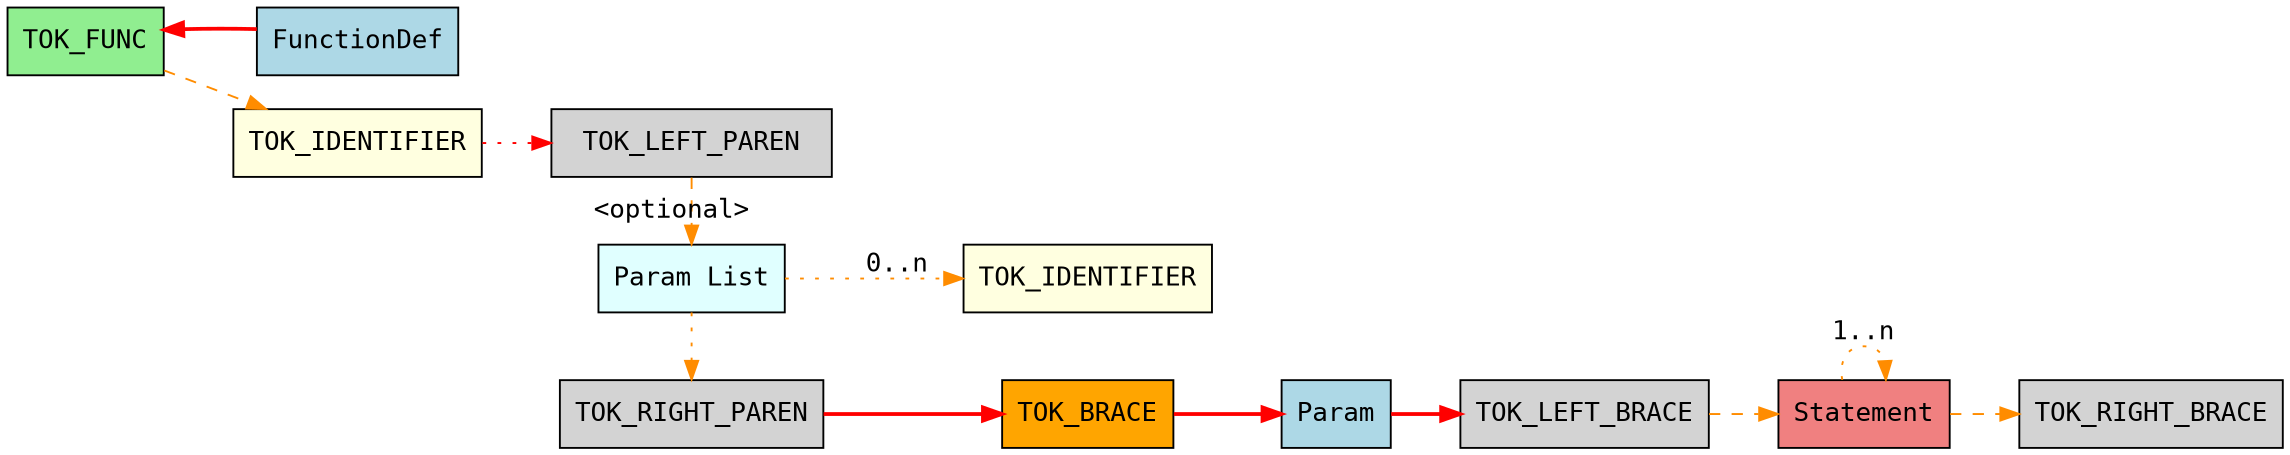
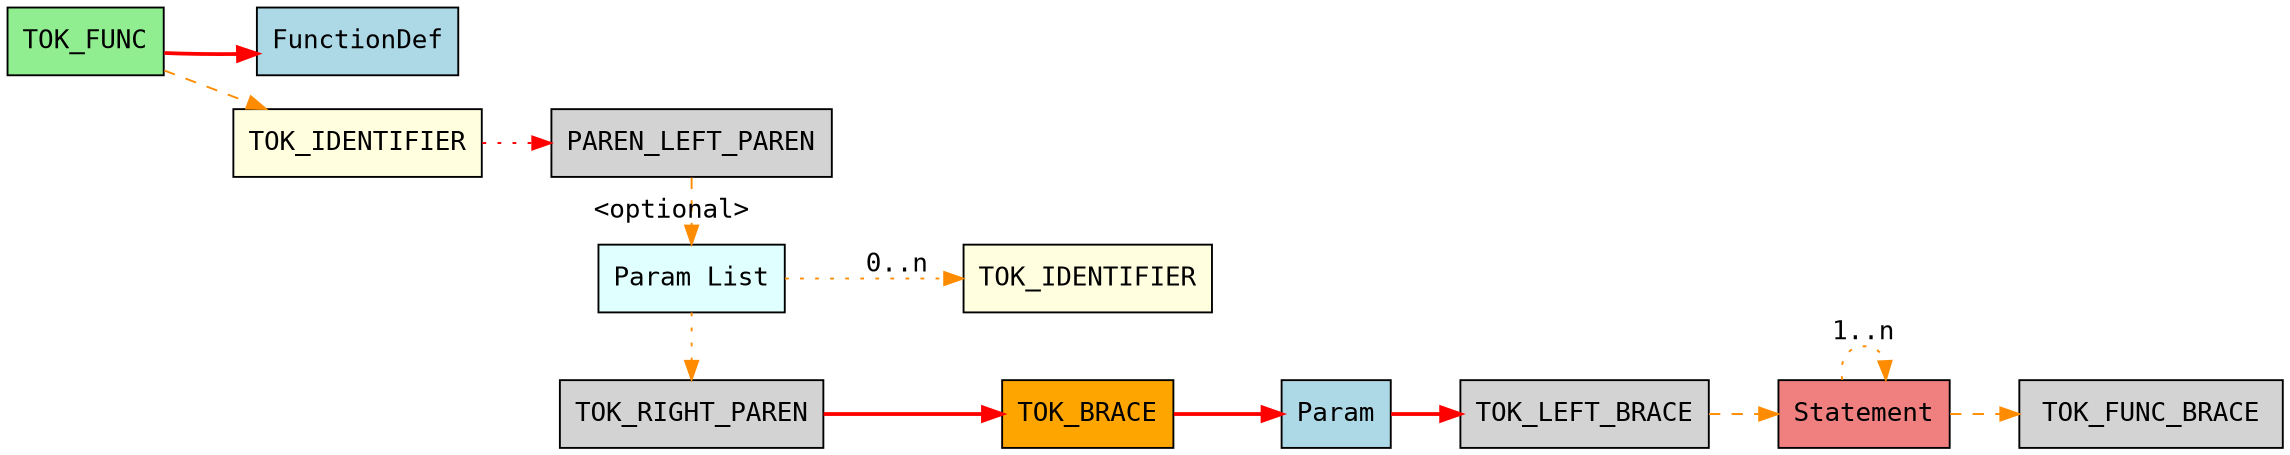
(220, 29) -> (201, 54)
(692, 143) -> (692, 143)
(2151, 414) -> (2151, 414)
